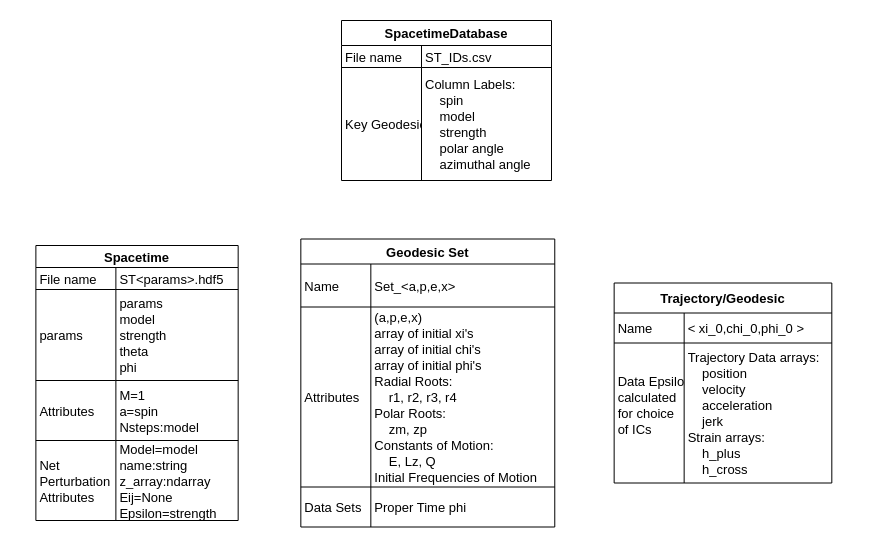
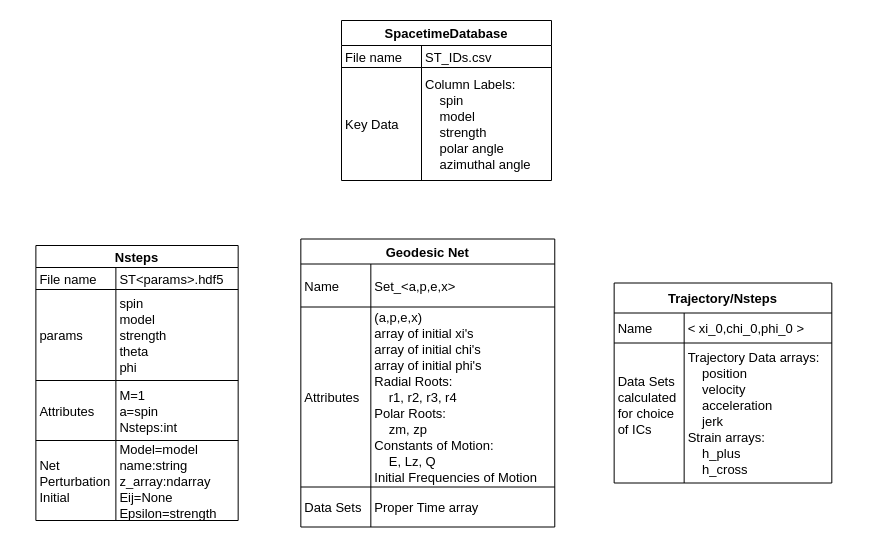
(385, 125) -> (372, 125)
(427, 252) -> (427, 252)
(137, 257) -> (137, 257)
(722, 299) -> (722, 299)
(141, 304) -> (132, 304)
(656, 382) -> (649, 382)
(130, 395) -> (130, 395)
(50, 465) -> (50, 465)
(422, 508) -> (431, 508)
